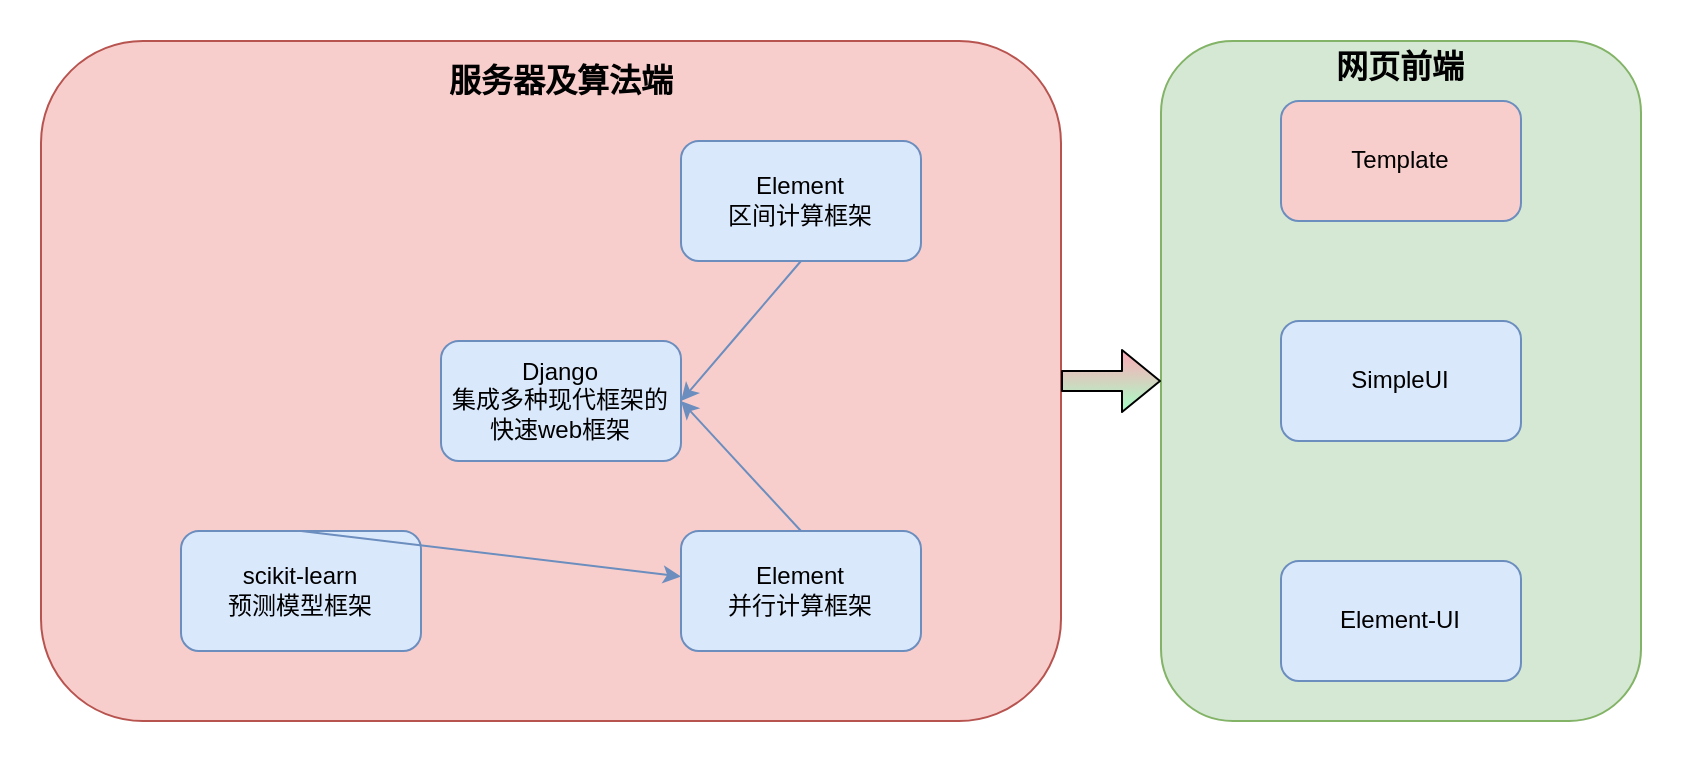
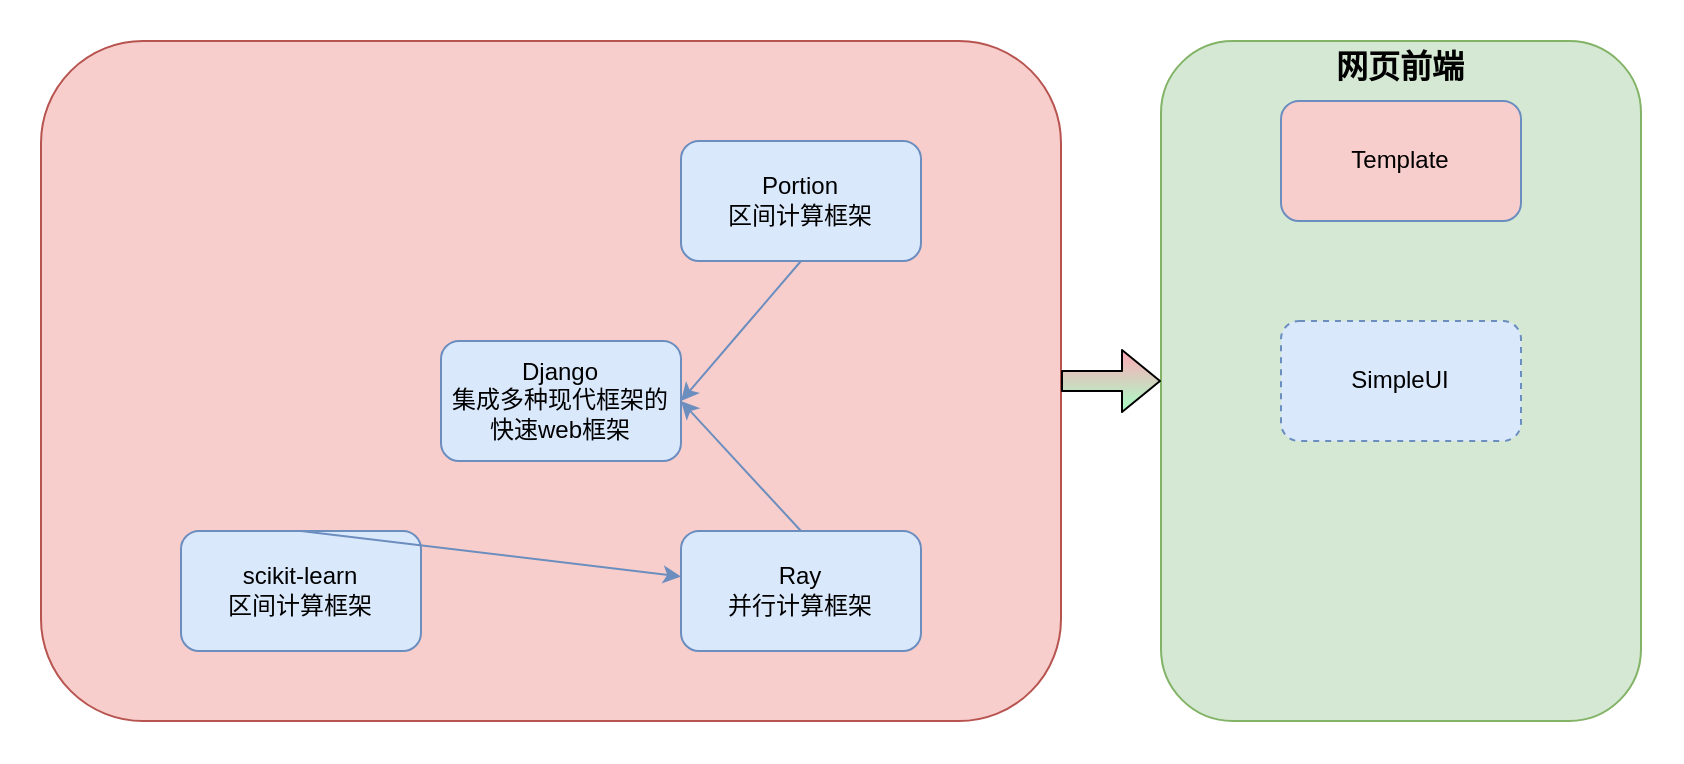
(561, 81) -> none
(801, 201) -> (801, 201)
(1401, 381) -> (1401, 381)
(301, 591) -> (301, 591)
(801, 591) -> (801, 591)
(1401, 621) -> none
